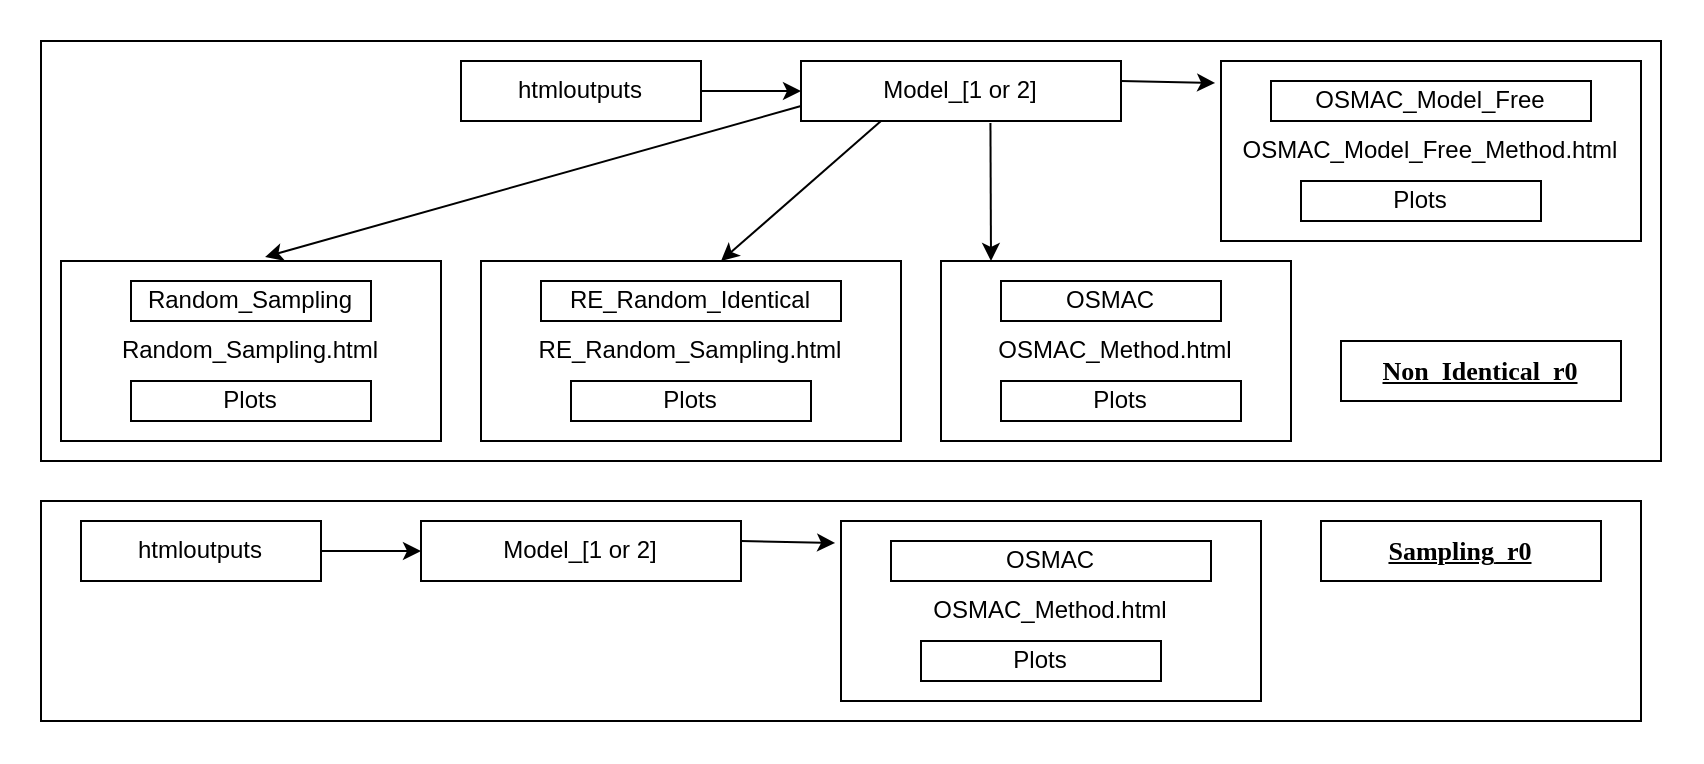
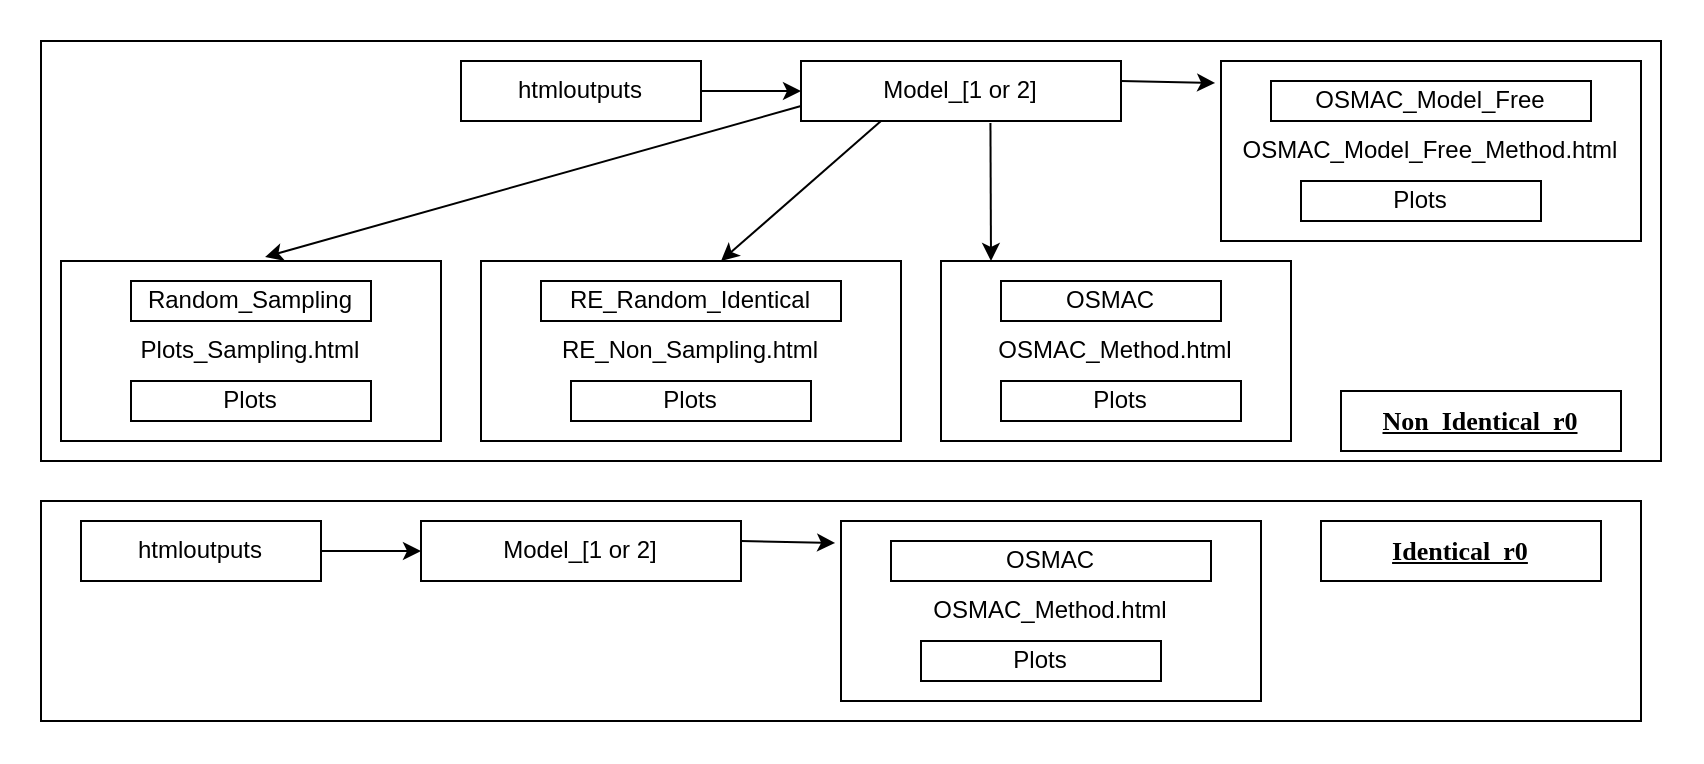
(251, 351) -> (251, 351)
(691, 351) -> (691, 351)
(1481, 371) -> (1481, 421)
(1461, 551) -> (1461, 551)
